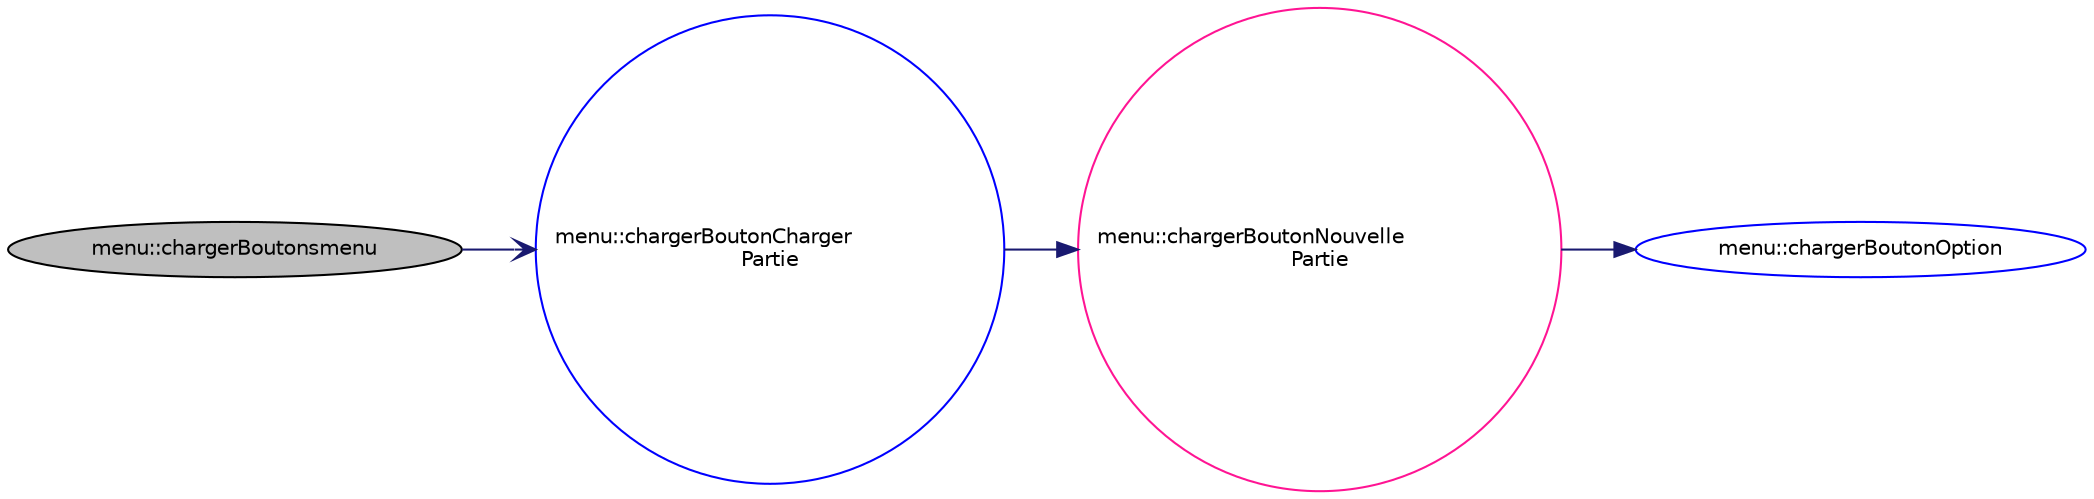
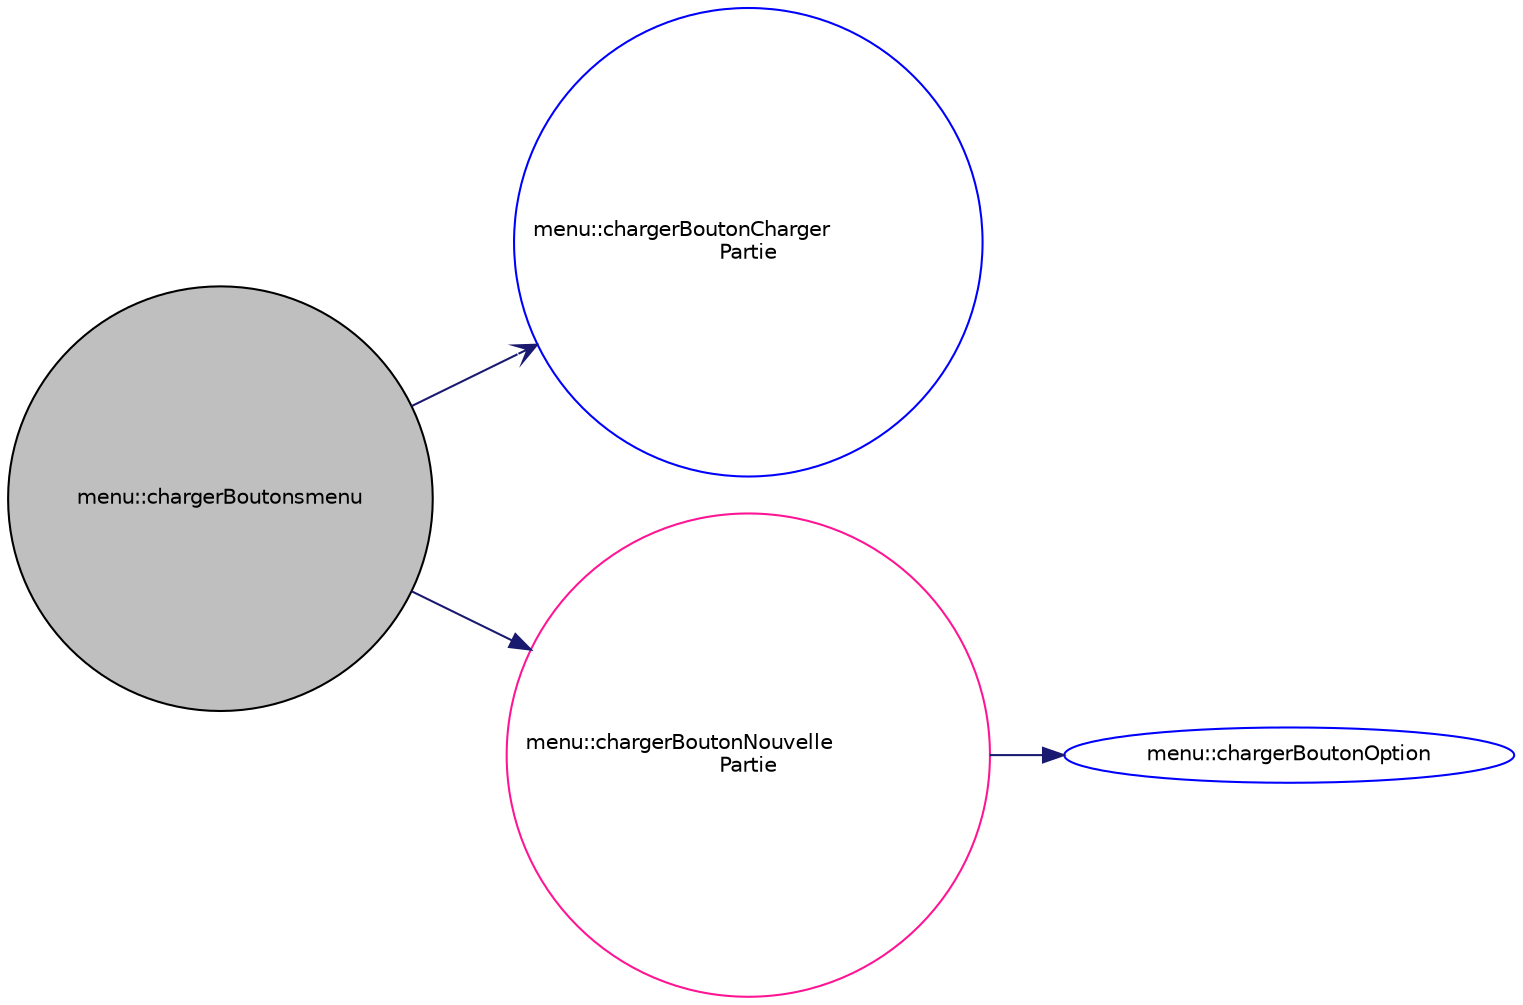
(235, 250) -> (220, 499)
(1031, 250) -> (462, 616)
